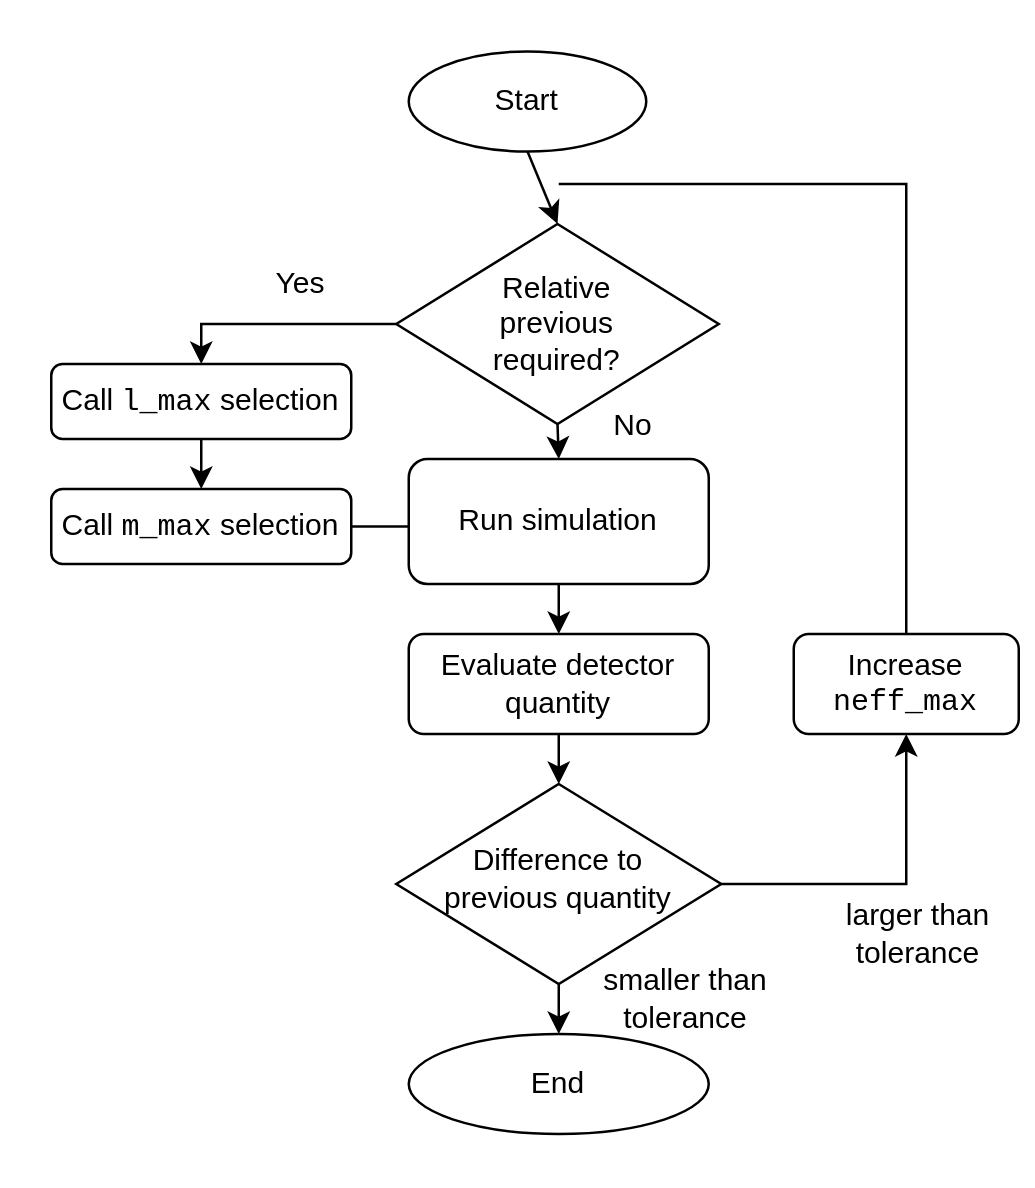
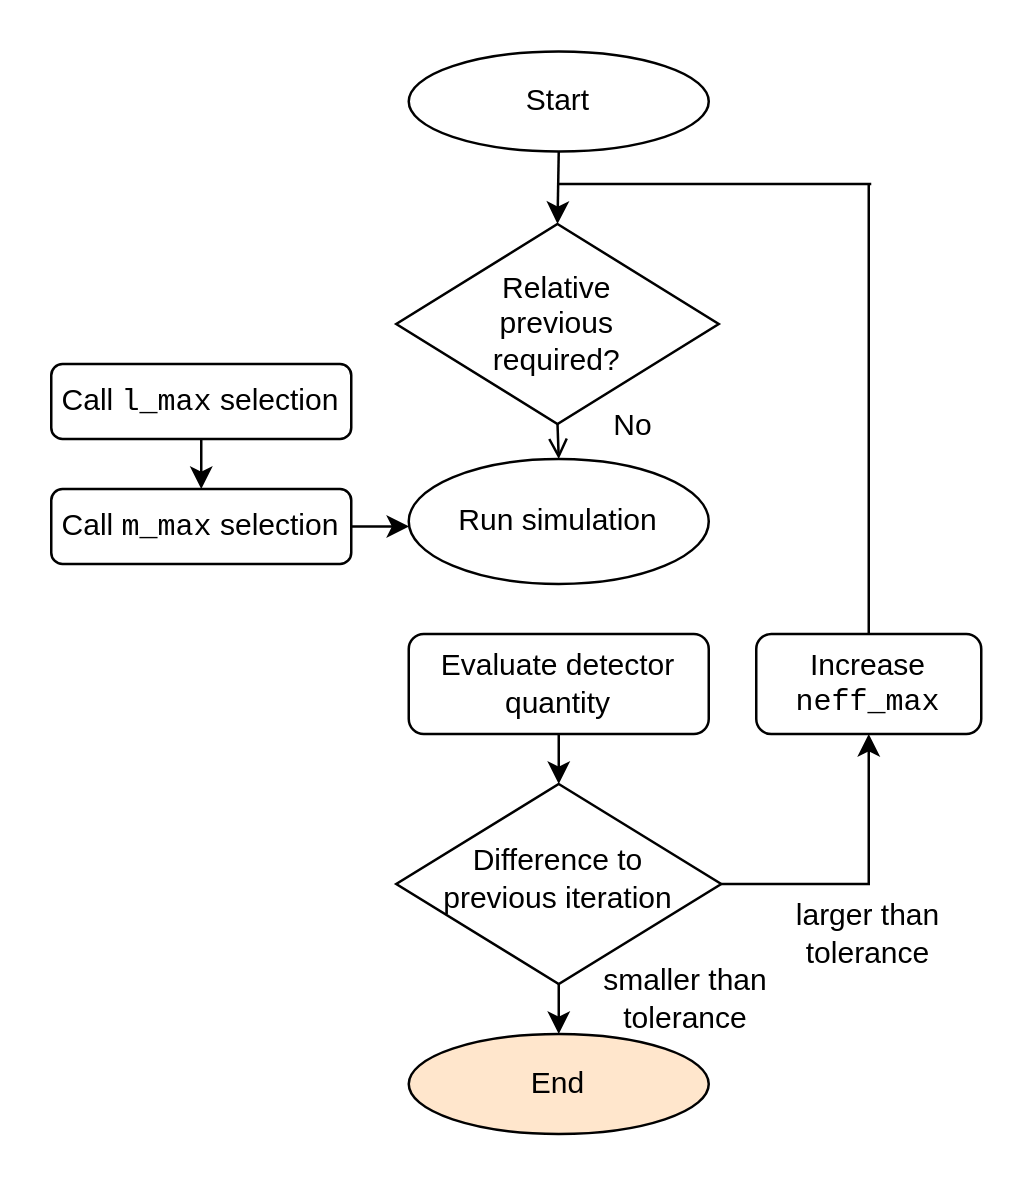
(528, 101) -> (559, 101)
(301, 284) -> none
(287, 324) -> none
(558, 440) -> (558, 444)
(559, 521) -> (559, 521)
(399, 526) -> (391, 526)
(559, 601) -> none
(906, 684) -> (869, 684)
(559, 879) -> (559, 879)
(919, 934) -> (869, 934)
(559, 1084) -> (559, 1084)
